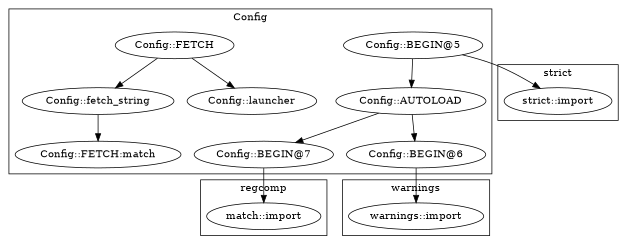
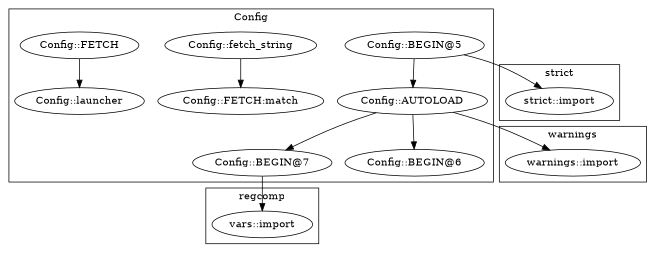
(140, 71) -> none
(416, 184) -> (508, 131)
(264, 216) -> (262, 224)
